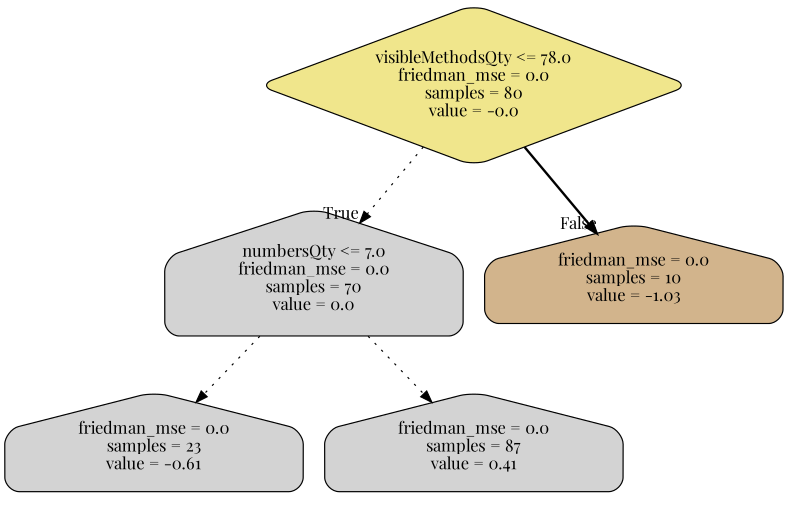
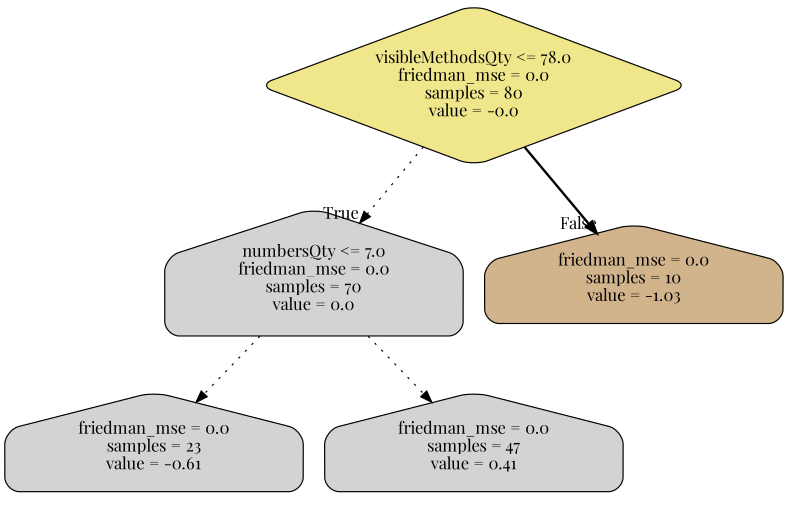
(474, 447) -> (474, 447)
